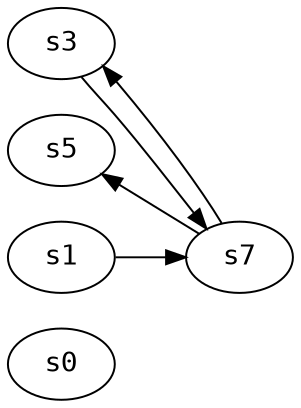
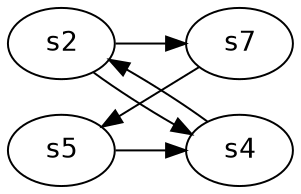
(61, 44) -> none
none -> (239, 150)
(61, 257) -> (61, 44)
(61, 364) -> none
